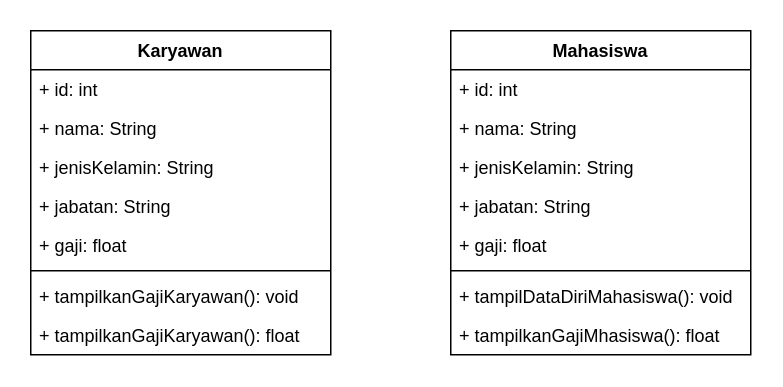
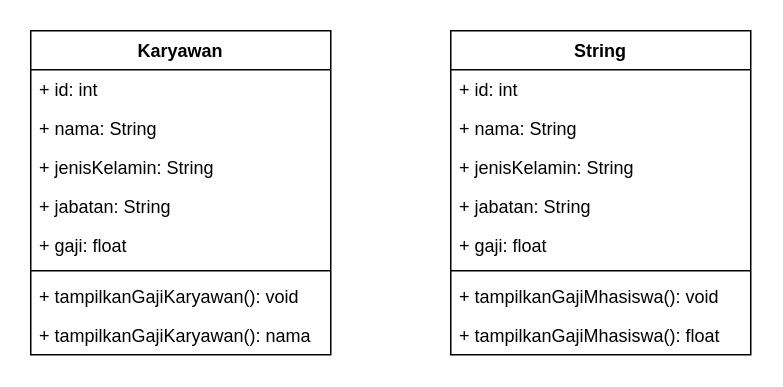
(600, 51) -> (600, 51)
(604, 297) -> (597, 297)
(184, 336) -> (181, 336)
